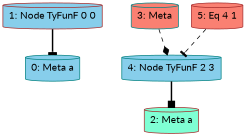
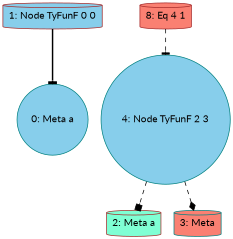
(217, 16) -> (166, 16)
(162, 38) -> (188, 192)
(53, 68) -> (53, 120)
(171, 68) -> (166, 120)
(171, 91) -> (143, 192)
